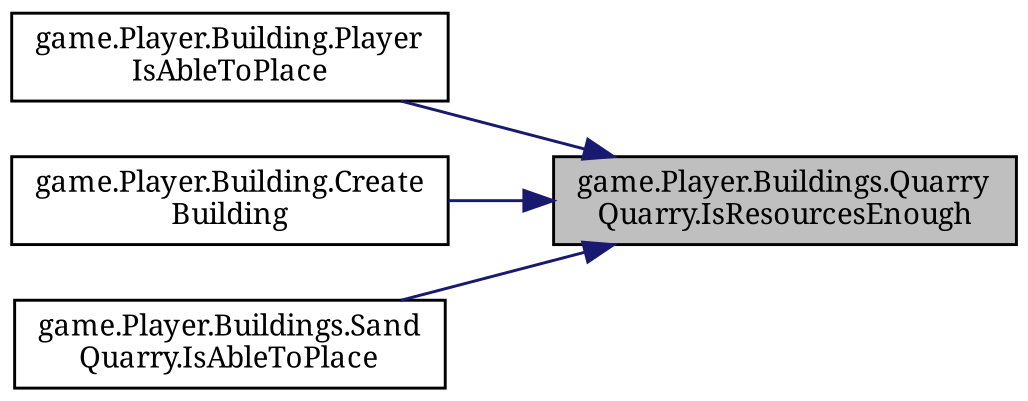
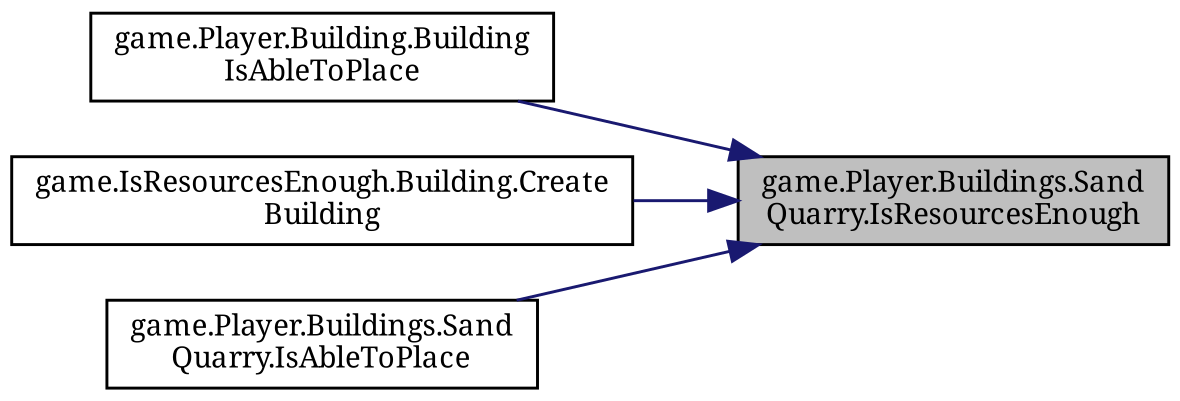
(230, 57) -> (322, 57)
(230, 201) -> (322, 201)
(785, 201) -> (953, 201)
